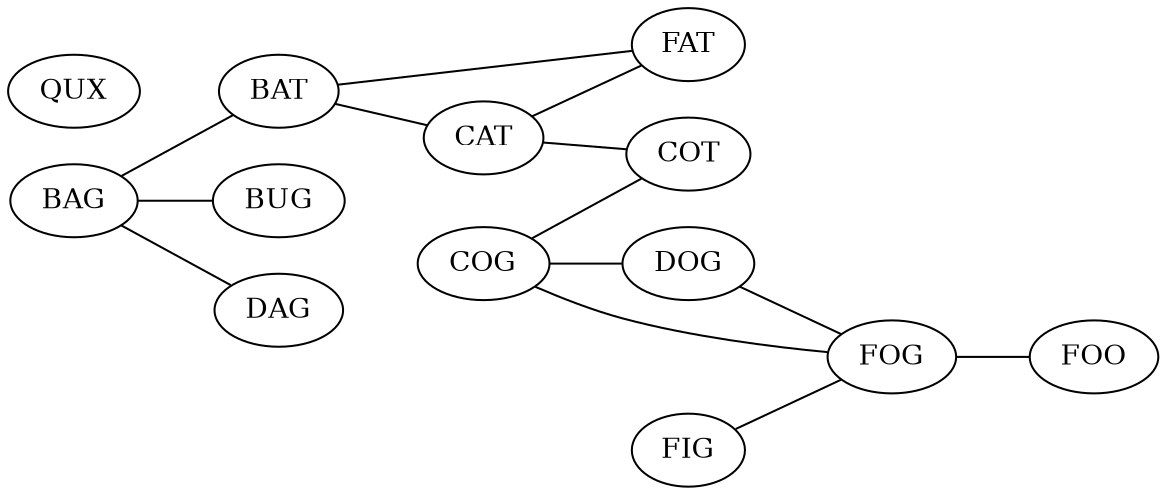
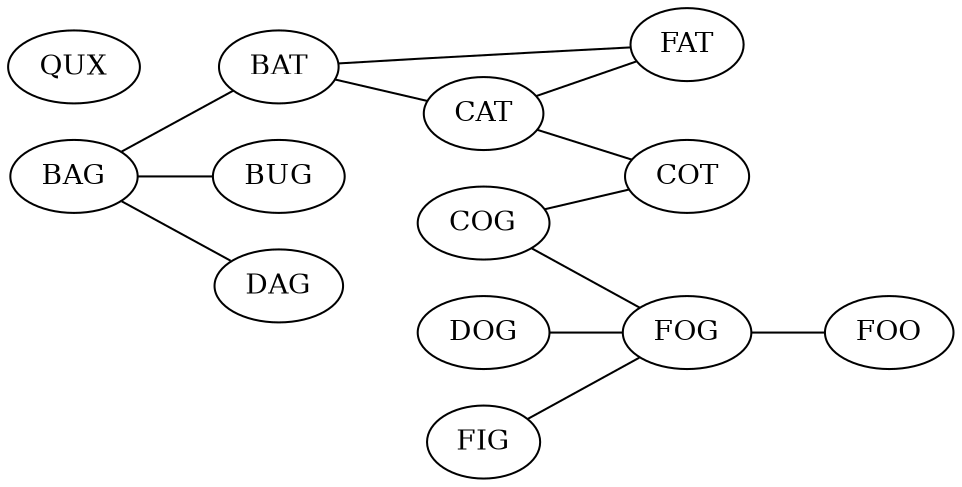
(586, 264) -> none
